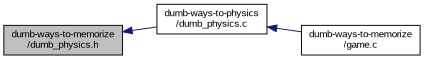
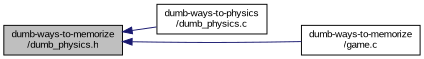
(289, 30) -> (217, 42)
